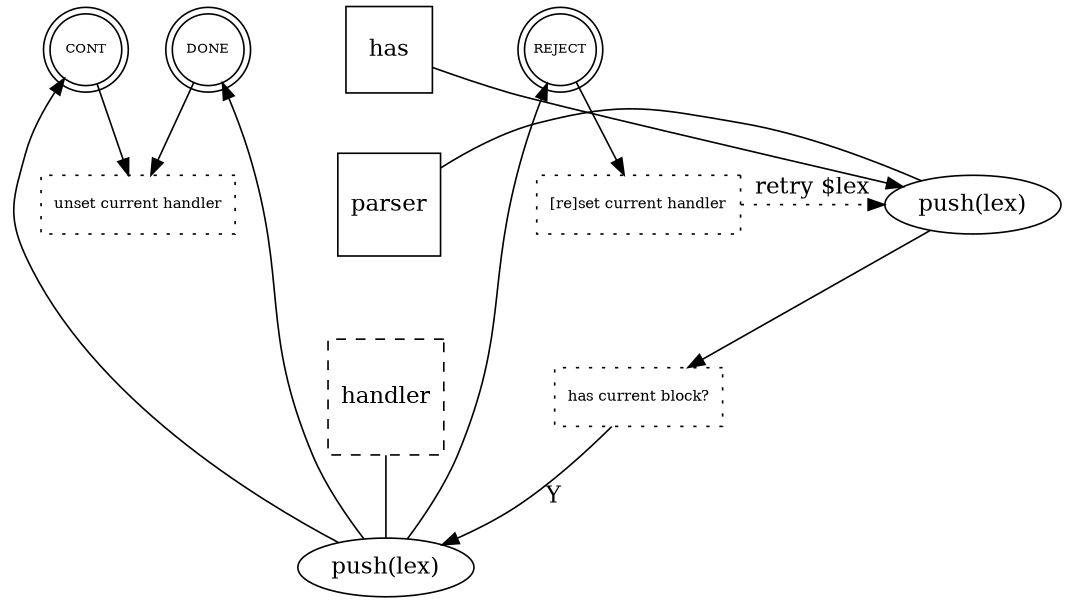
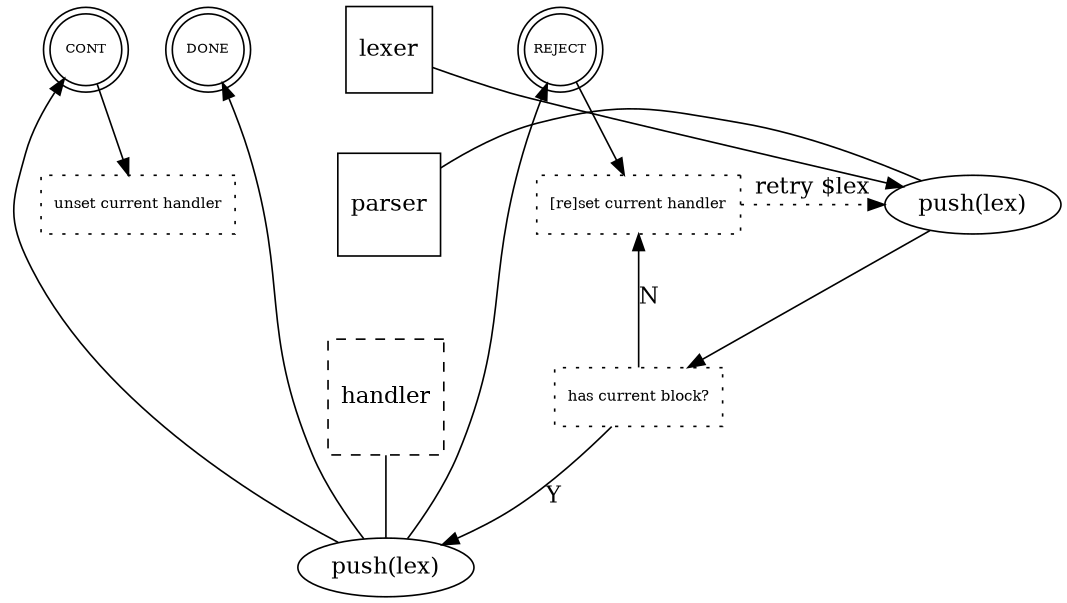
(389, 50) -> (389, 50)
(176, 121) -> none
none -> (639, 309)
